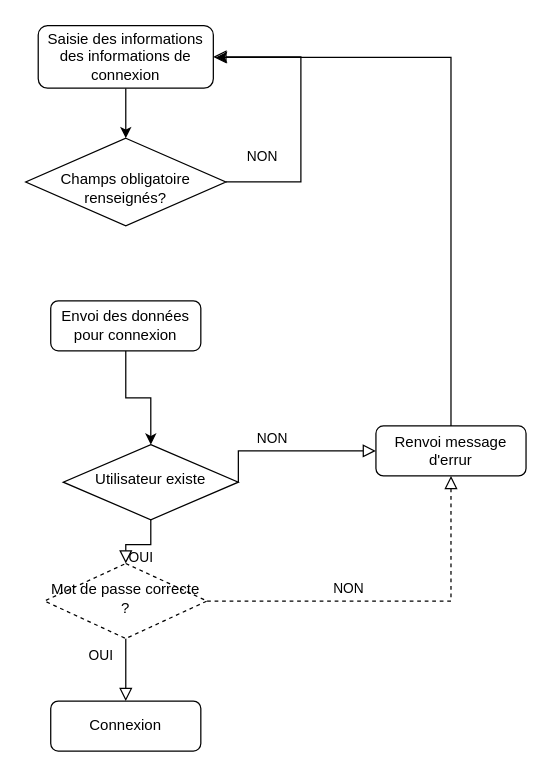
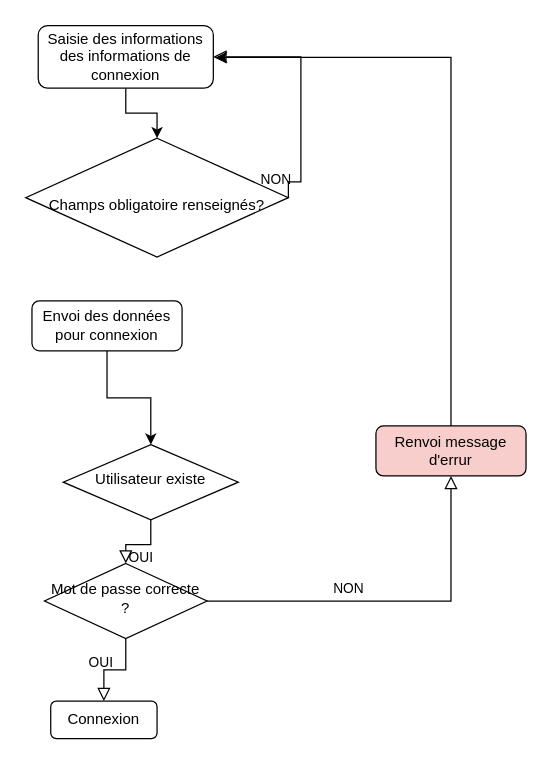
(126, 182) -> (157, 198)
(126, 326) -> (107, 326)
(284, 451) -> none
(451, 451) -> (451, 451)
(126, 601) -> (126, 601)
(383, 601) -> (383, 601)
(126, 726) -> (104, 719)
